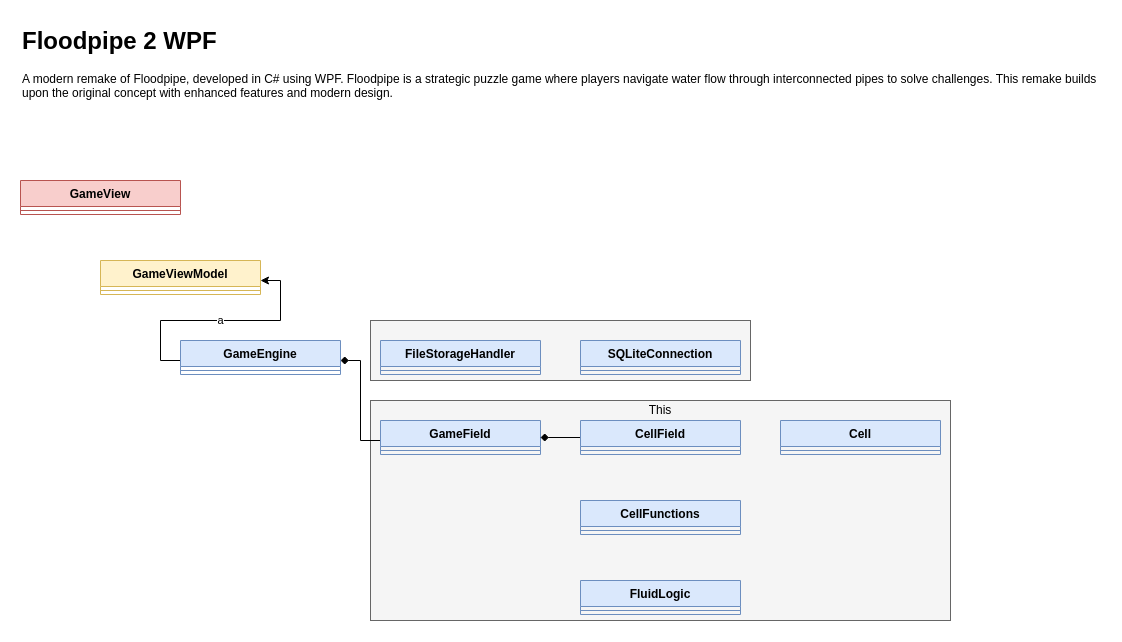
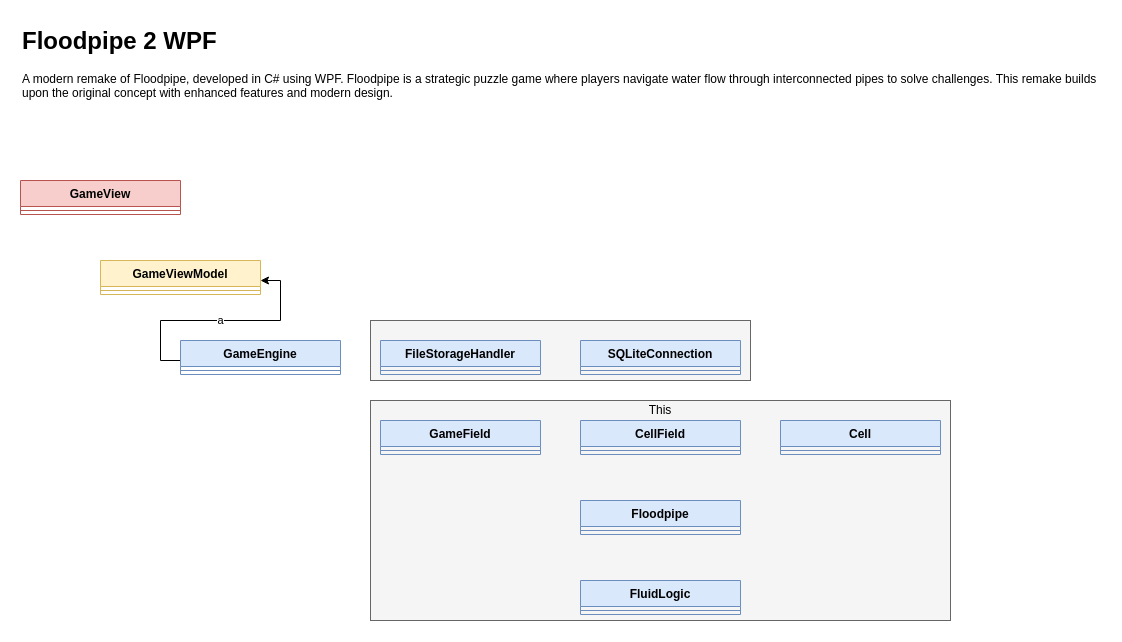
(361, 405) -> none
(564, 438) -> none
(661, 515) -> (661, 515)
